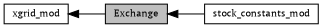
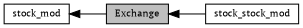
(36, 14) -> (37, 14)
(261, 14) -> (252, 14)
